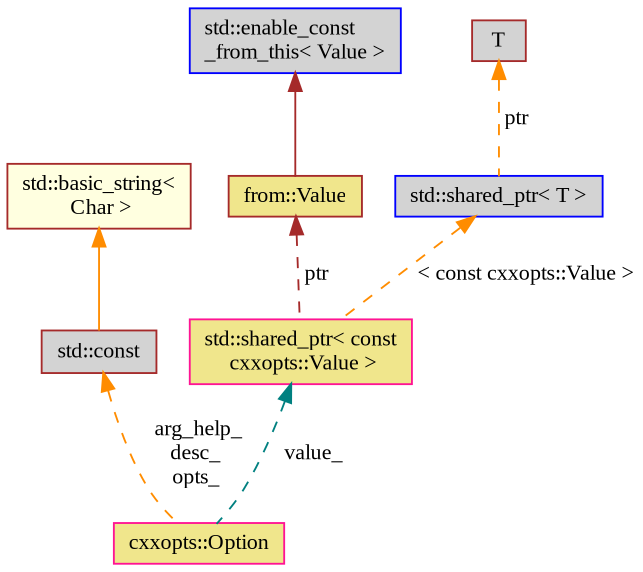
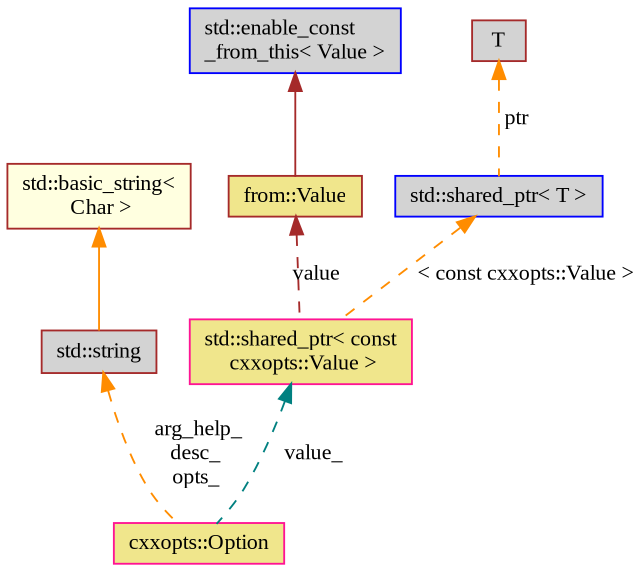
(314, 274) -> (314, 274)
(99, 352) -> (99, 352)
